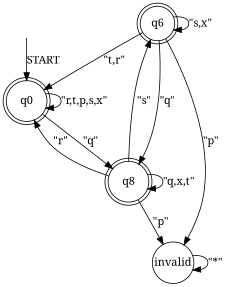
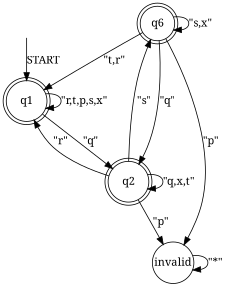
(27, 101) -> (27, 101)
(128, 182) -> (128, 182)
